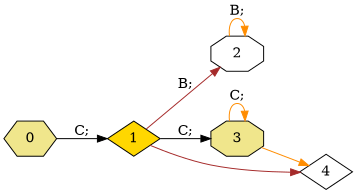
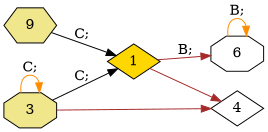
(237, 54) -> (237, 54)
(30, 139) -> (30, 25)
(181, 139) -> (81, 87)
(280, 155) -> (129, 109)
